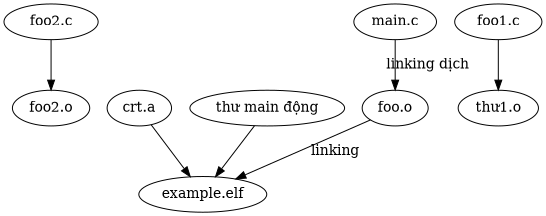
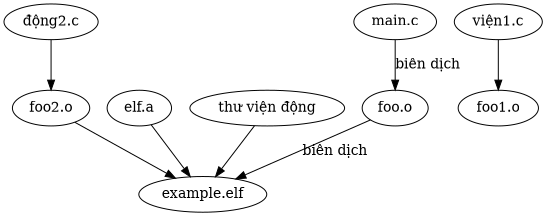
(51, 22) -> (51, 22)
(498, 22) -> (498, 22)
(428, 65) -> (428, 65)
(139, 108) -> (139, 108)
(267, 108) -> (267, 108)
(498, 108) -> (498, 108)
none -> (121, 148)
(335, 151) -> (335, 151)
